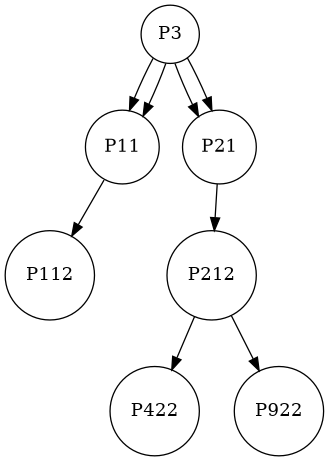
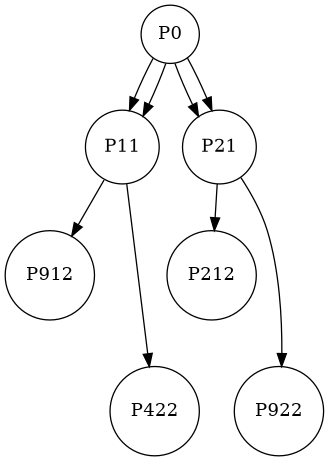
(170, 34) -> (170, 34)
(50, 275) -> (50, 275)
(186, 337) -> (137, 269)
(242, 337) -> (275, 262)
